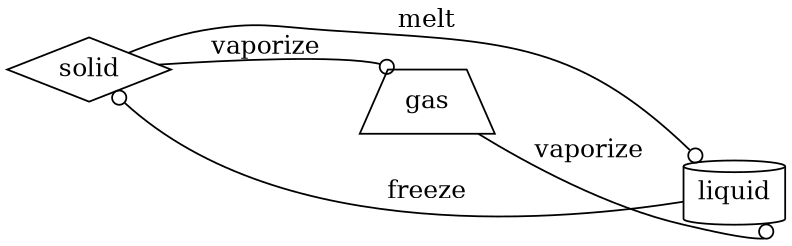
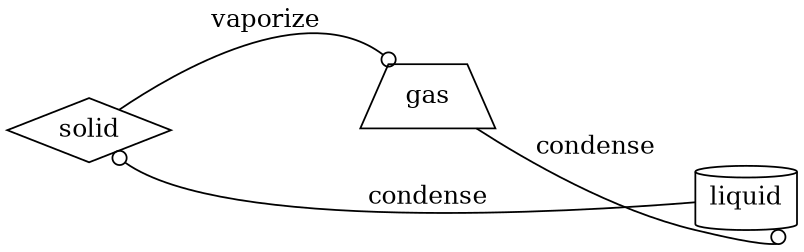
(422, 37) -> none
(589, 151) -> (595, 147)
(427, 192) -> (428, 197)
